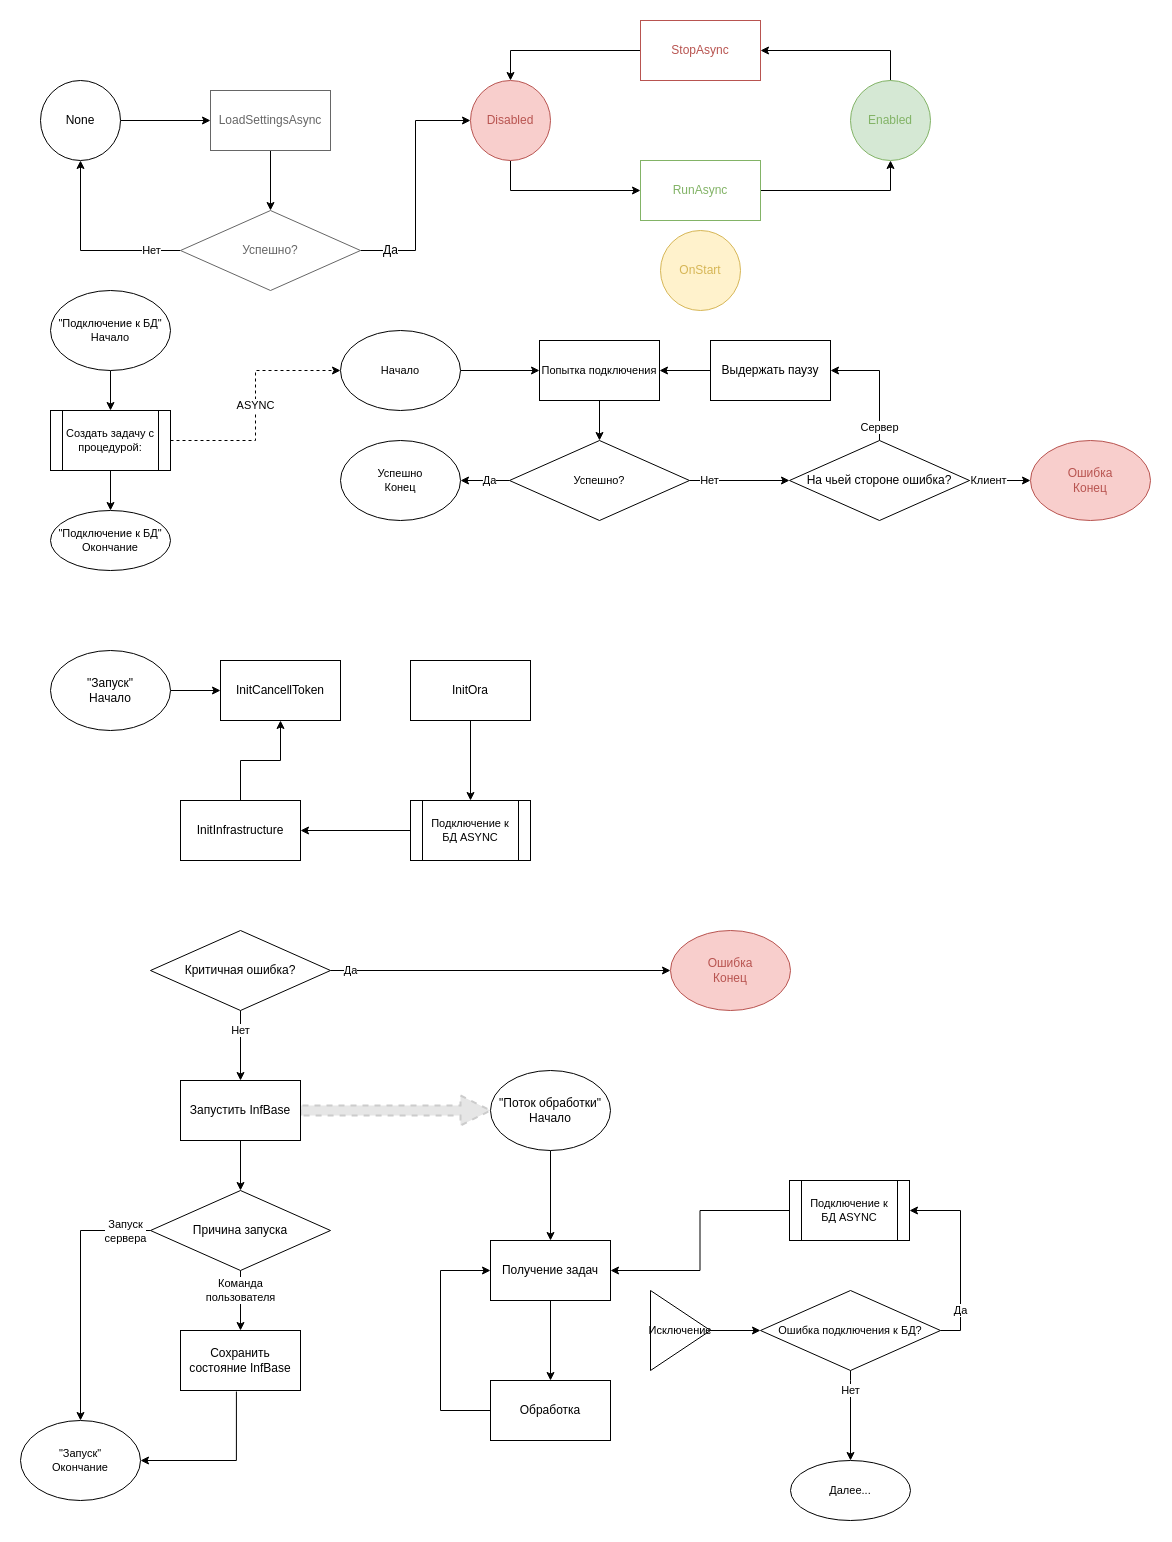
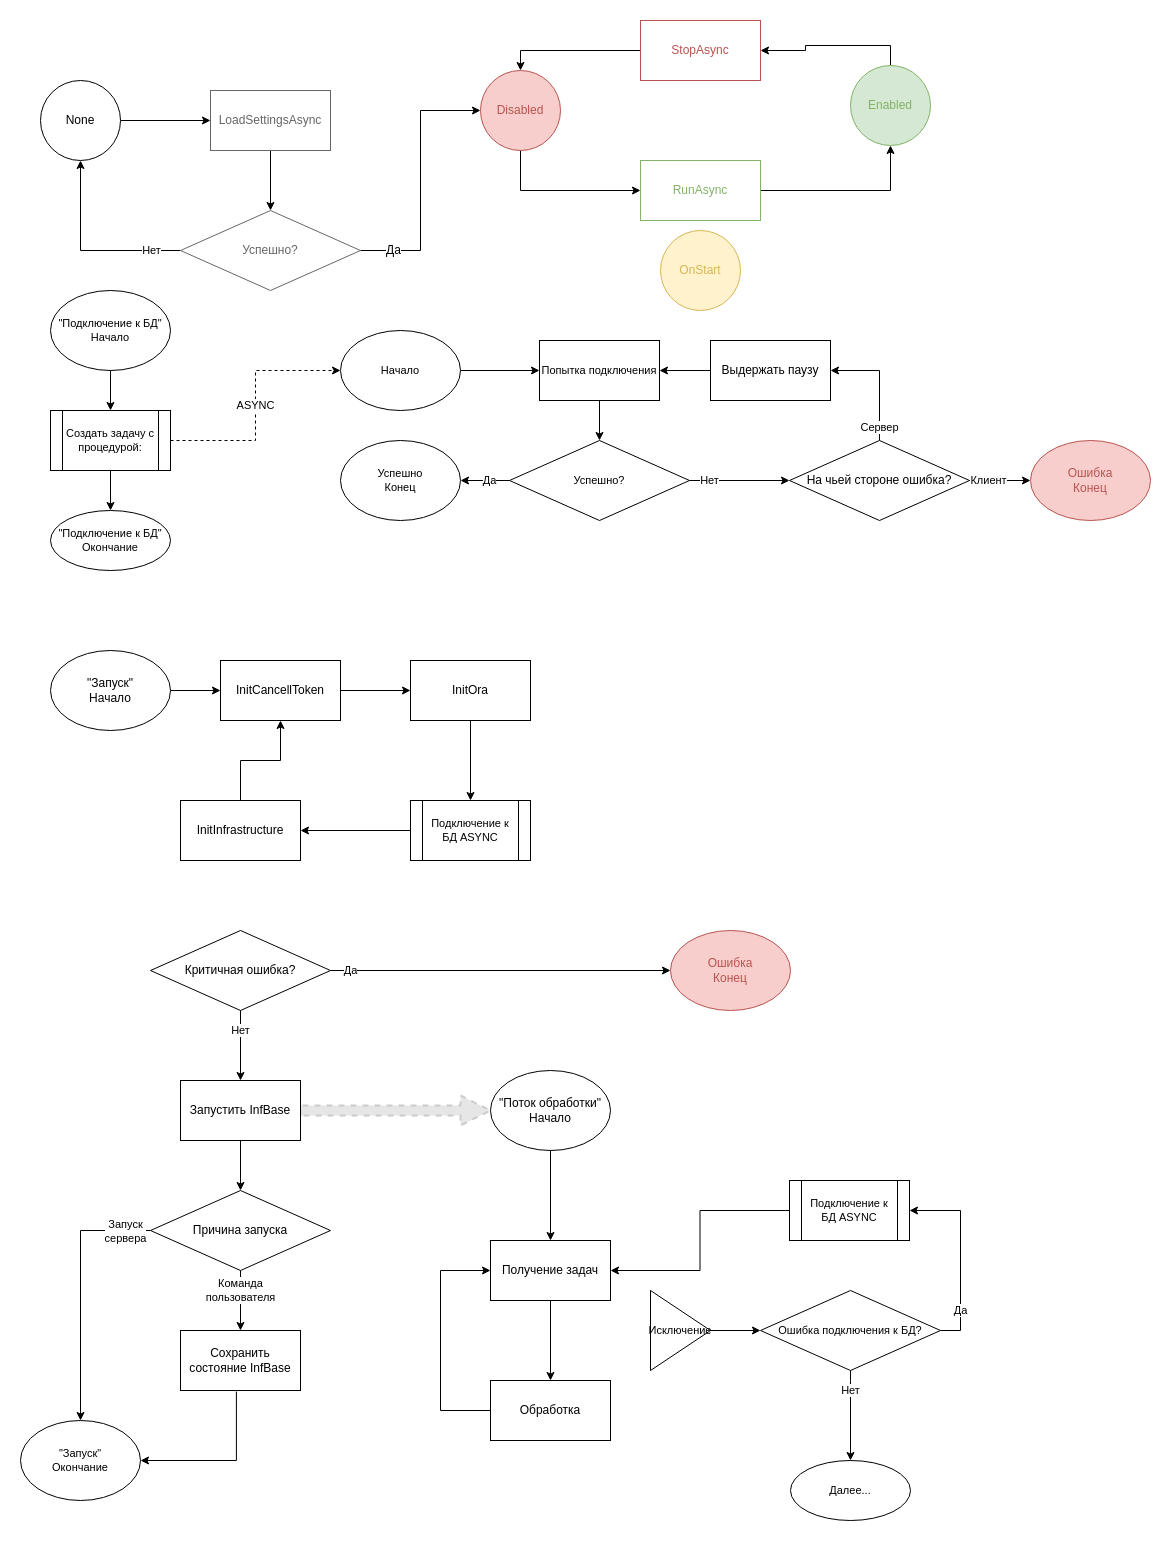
(511, 121) -> (521, 111)
(891, 121) -> (891, 106)
none -> (372, 691)
